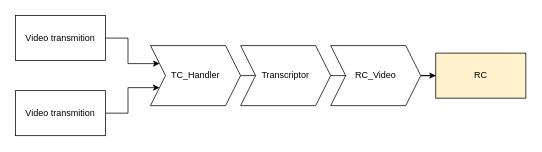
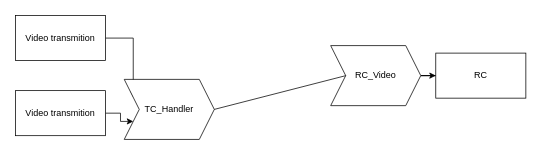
(195, 75) -> (169, 109)
(285, 75) -> none
(480, 75) -> (480, 75)
